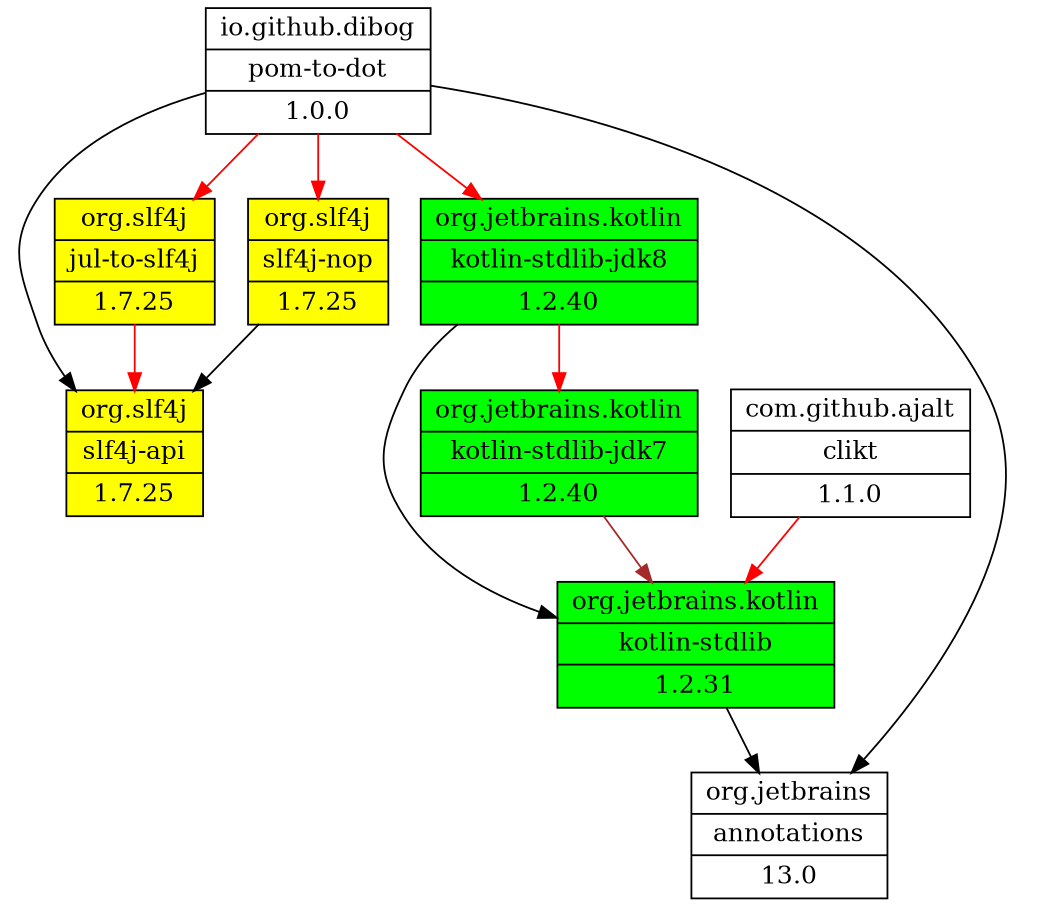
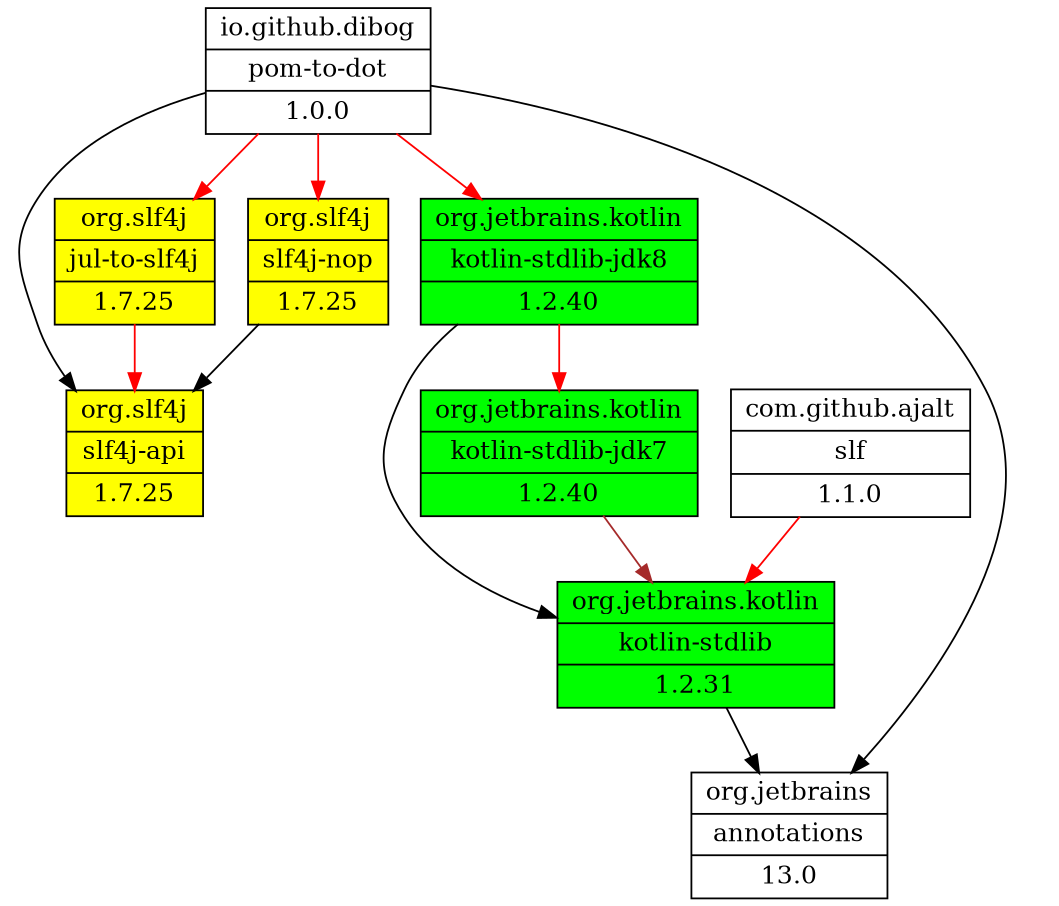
(851, 451) -> (851, 451)
